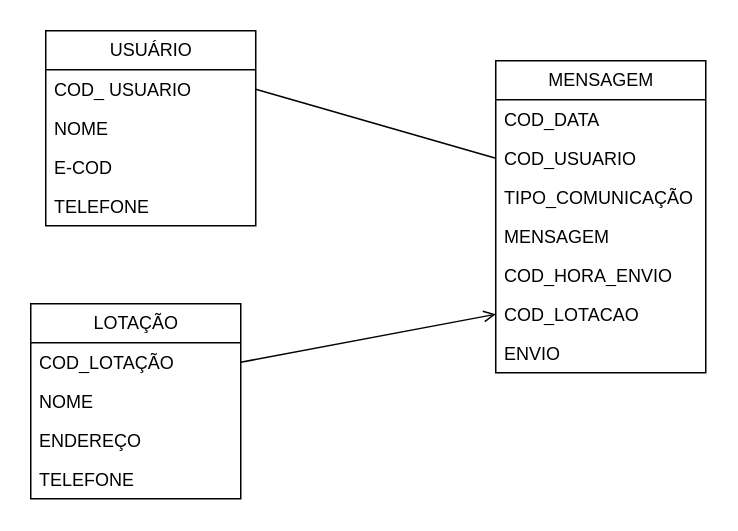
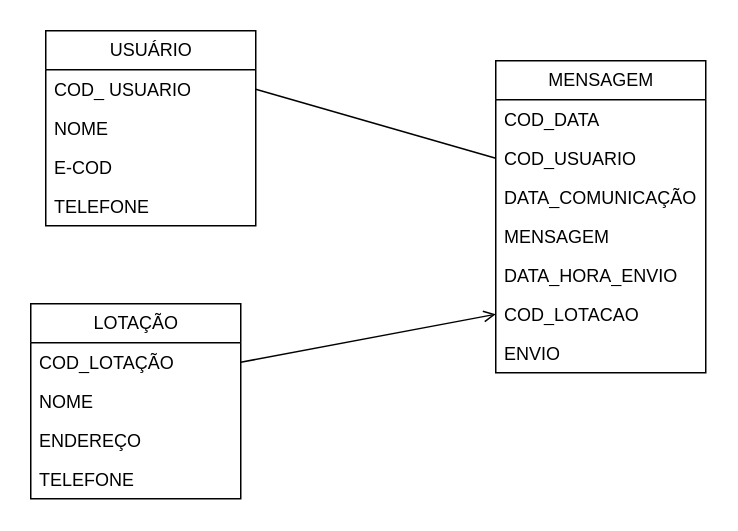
(585, 199) -> (585, 199)
(575, 277) -> (580, 277)
